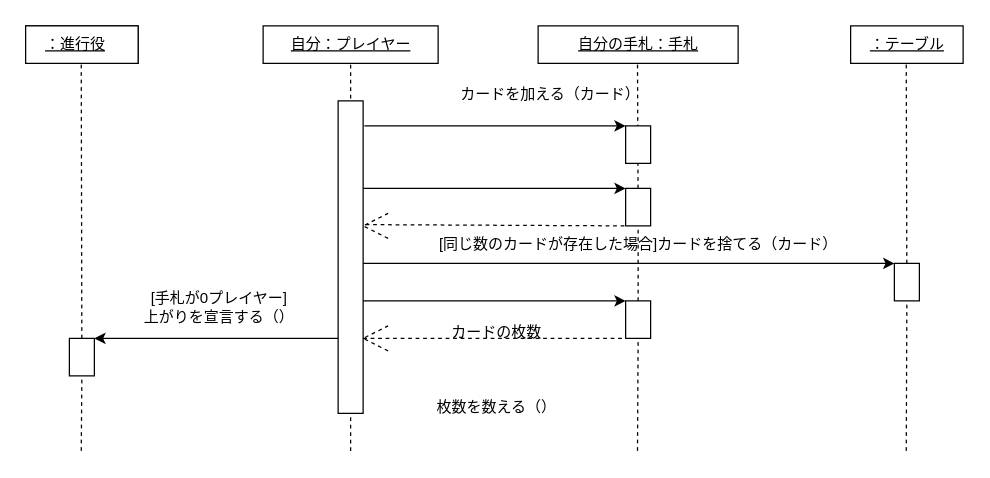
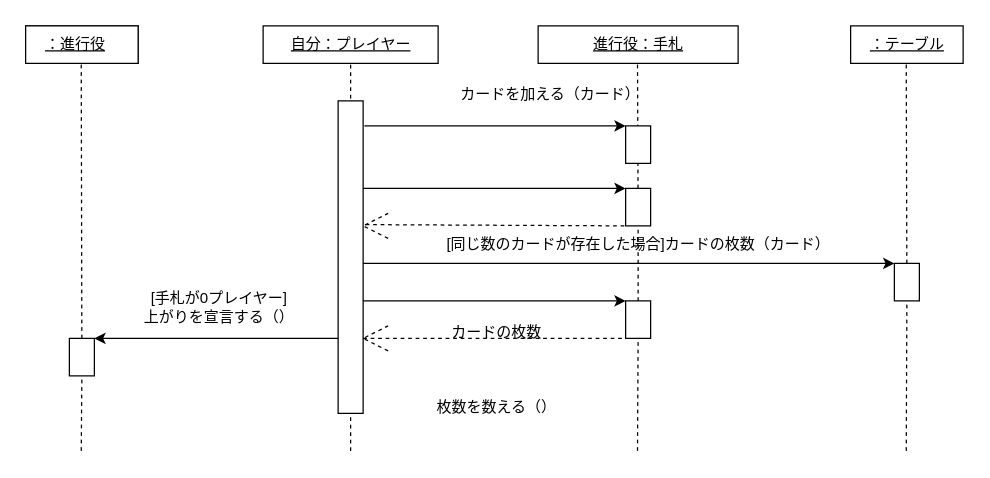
(639, 44) -> (639, 44)
(639, 244) -> (639, 244)
